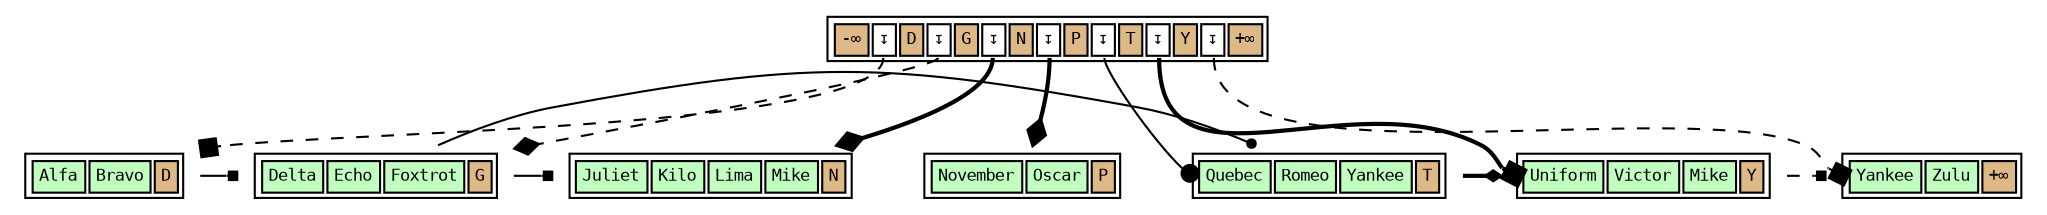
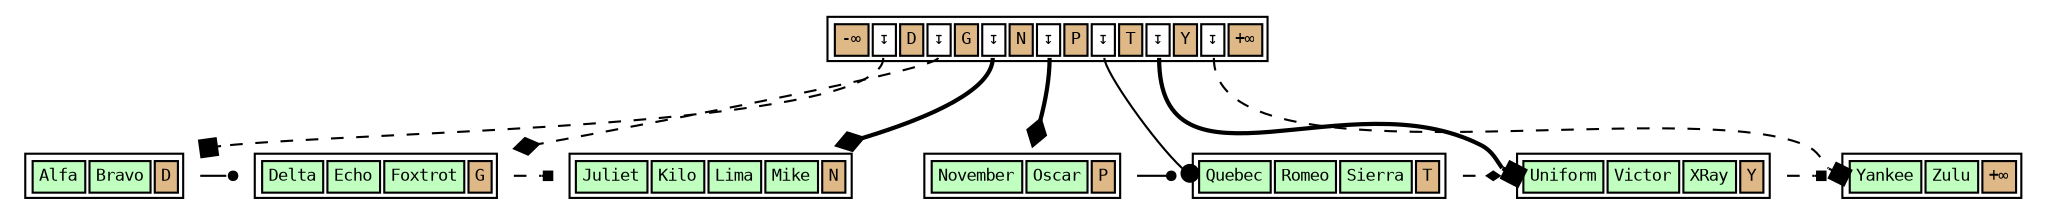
(822, 73) -> (1152, 176)
(213, 176) -> (213, 176)
(528, 176) -> (528, 176)
(1376, 176) -> (1376, 176)
(1475, 176) -> (1475, 176)
(1710, 176) -> (1710, 176)
